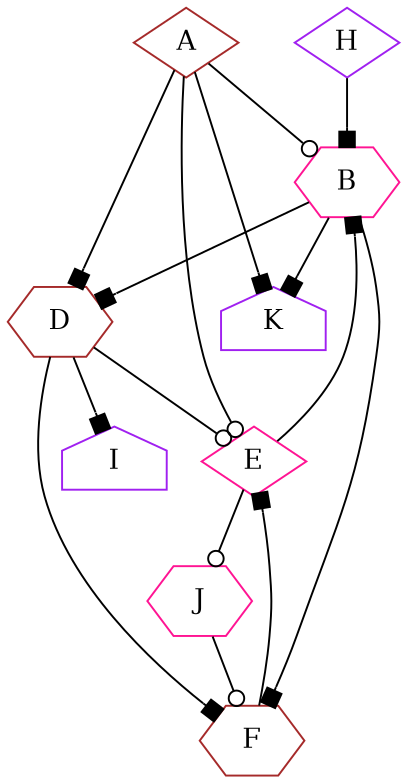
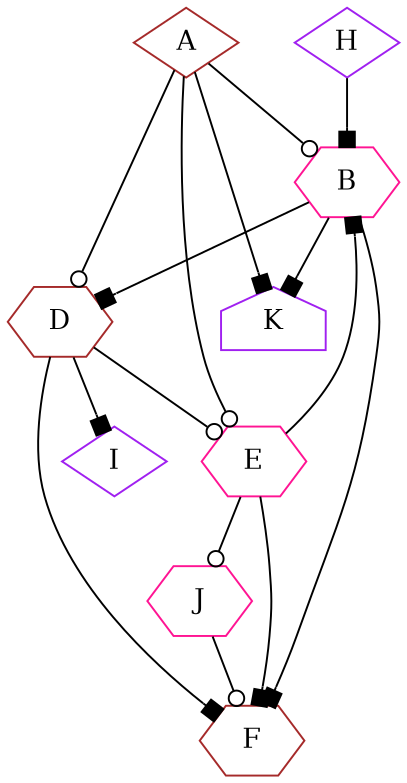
(129, 169) -> (128, 171)
(114, 461) -> (114, 461)
(254, 461) -> (254, 461)
(271, 609) -> (271, 591)
